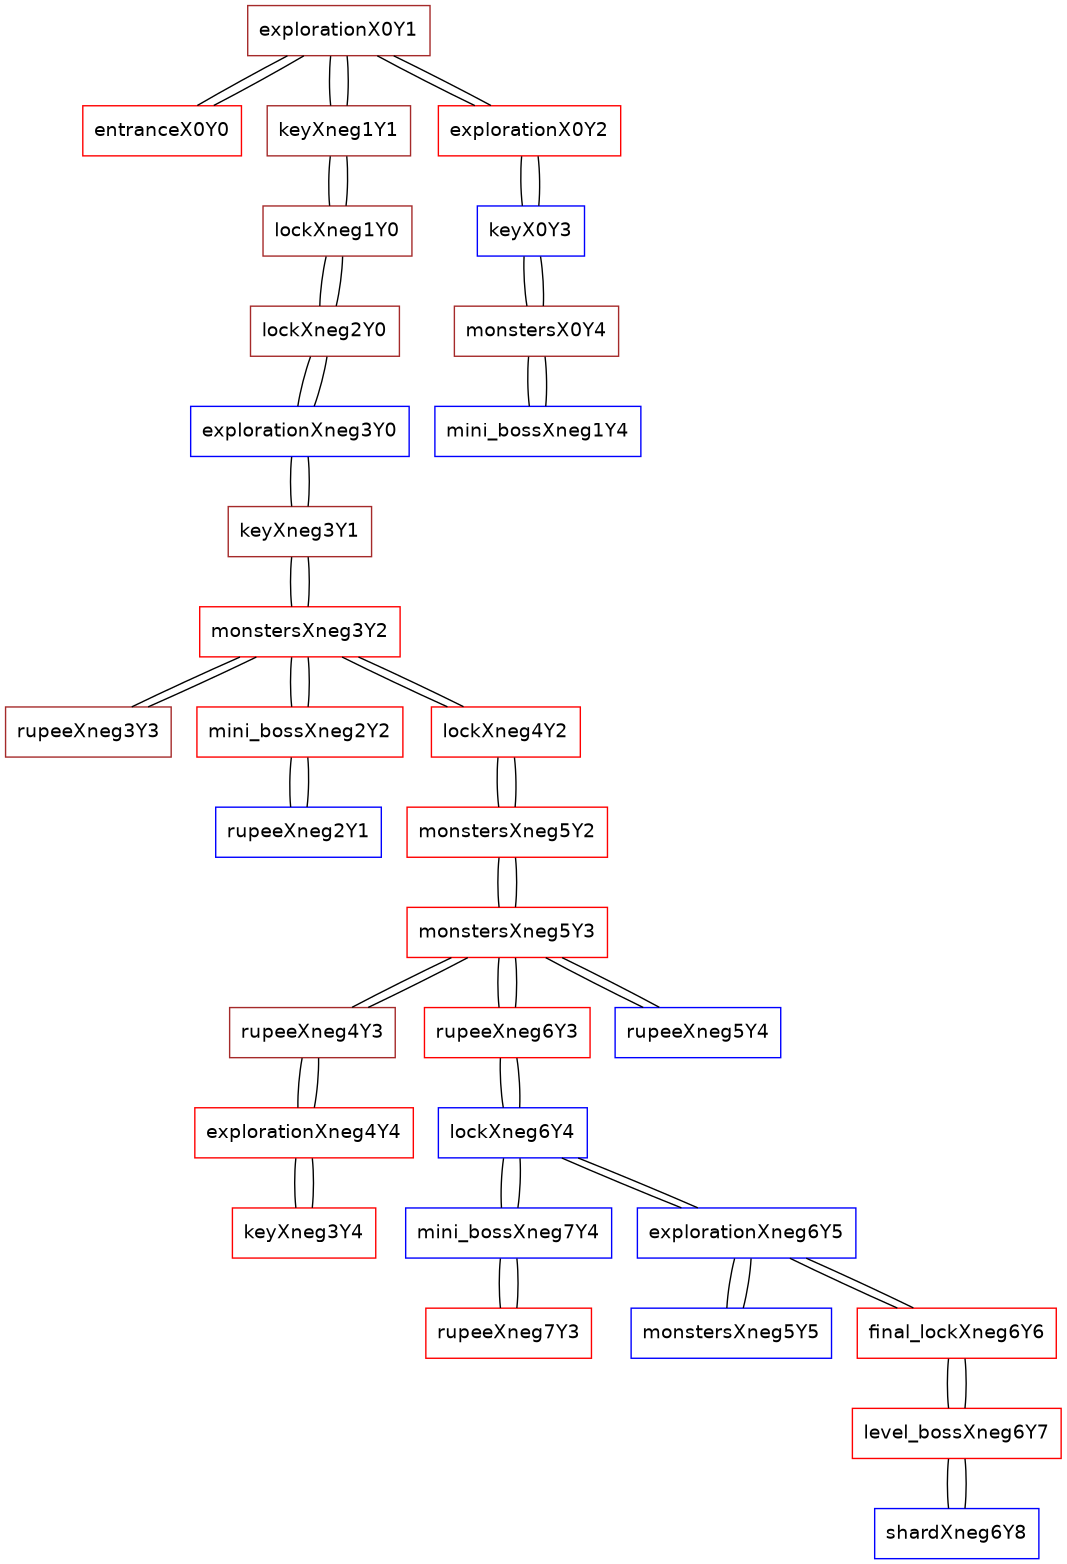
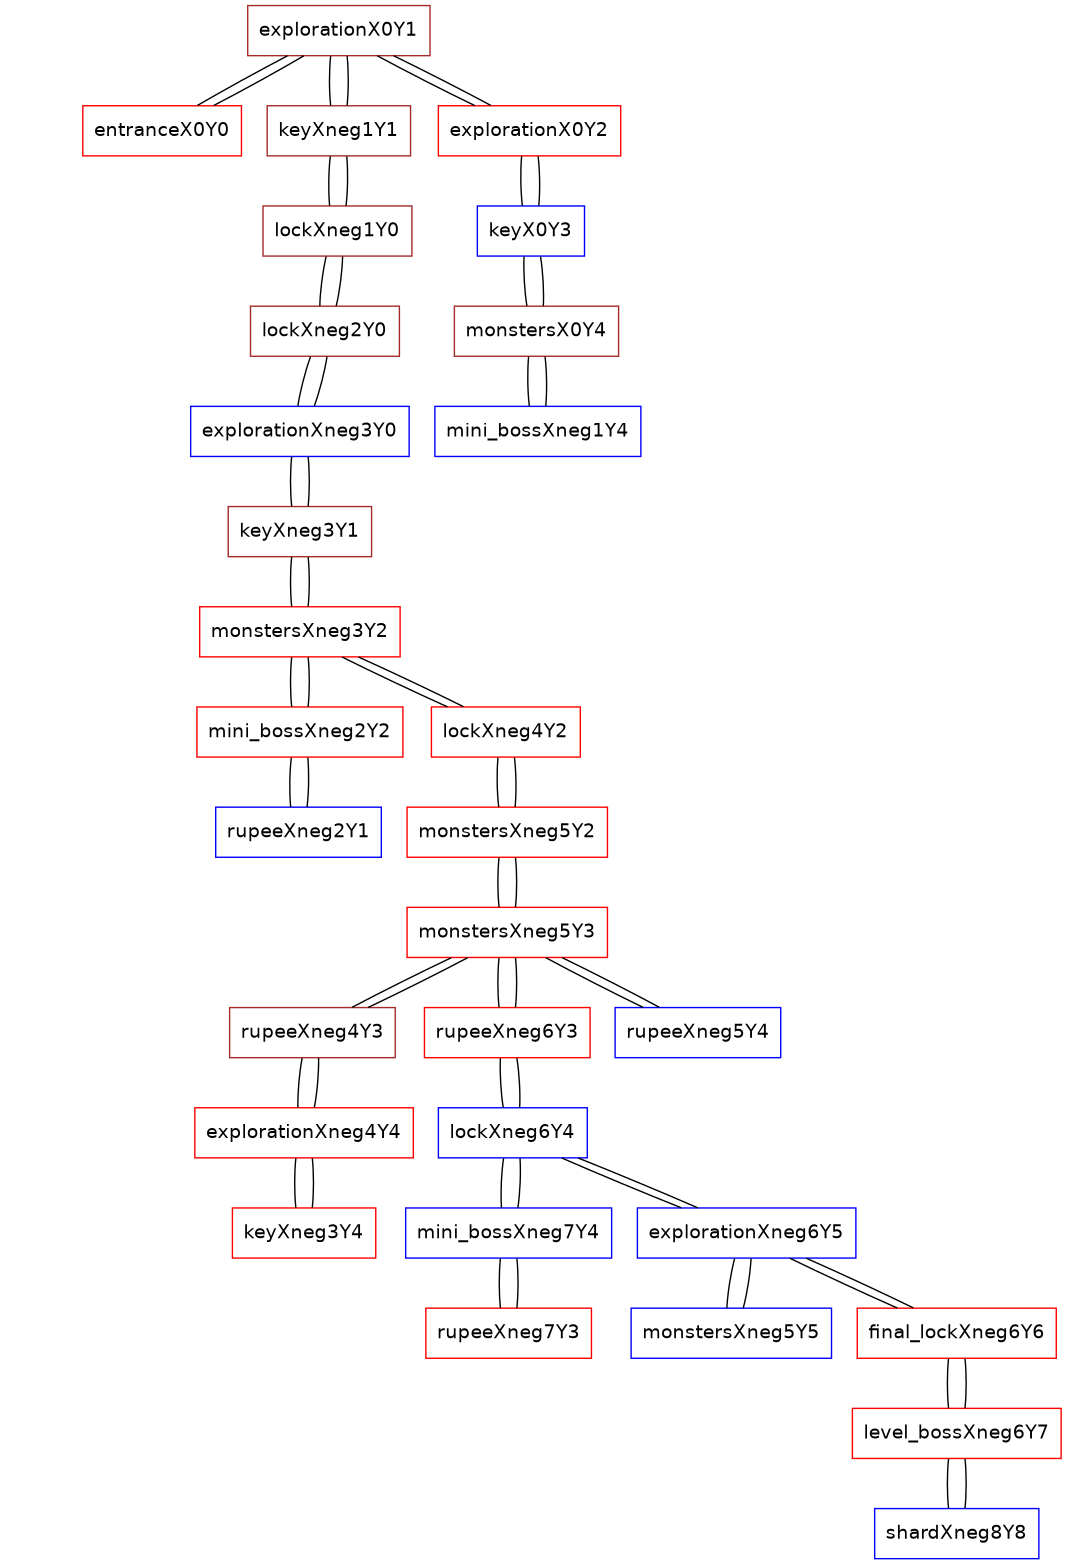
(88, 732) -> none
(957, 1534) -> (957, 1534)
